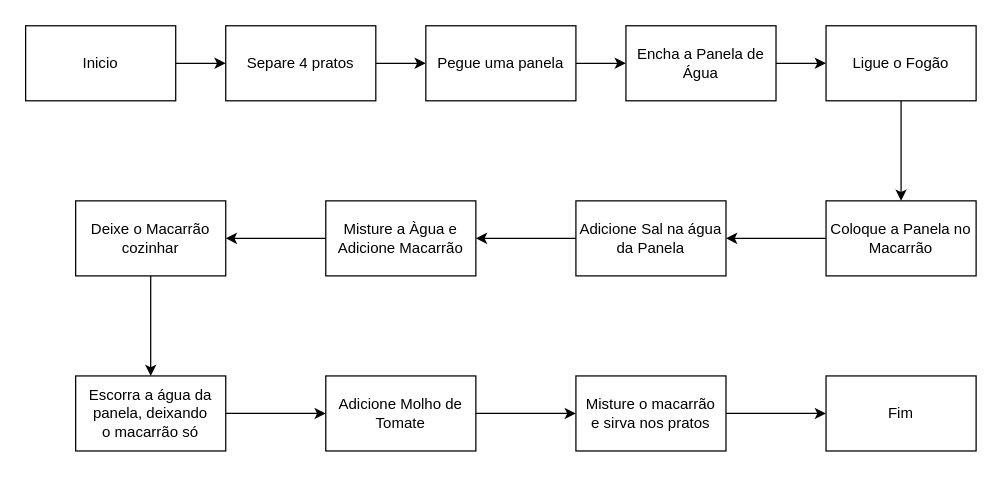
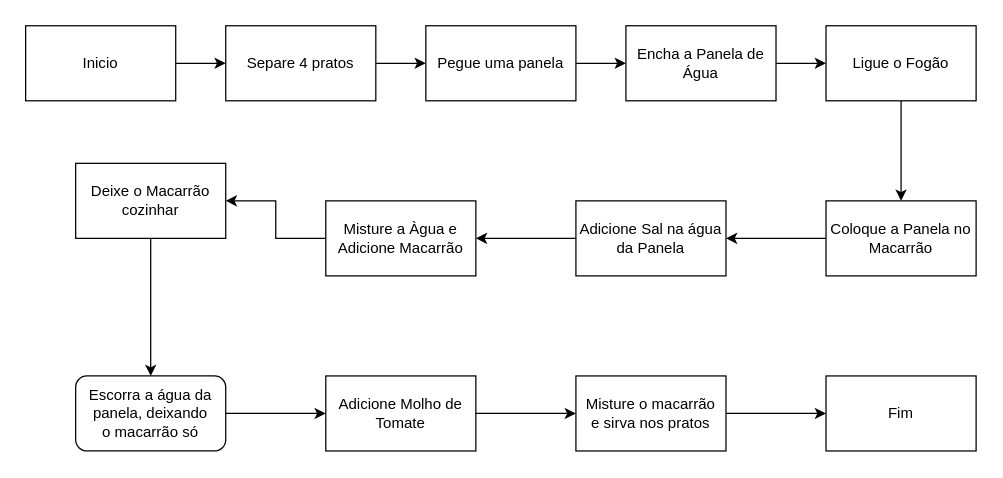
(151, 238) -> (151, 201)
(151, 413) -> (151, 413)
